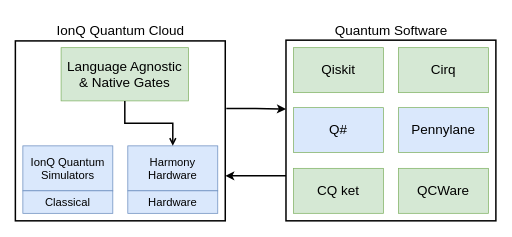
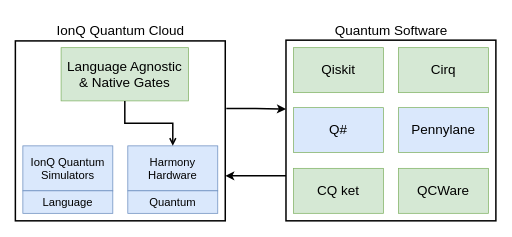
(68, 202) -> (68, 202)
(173, 202) -> (173, 202)
